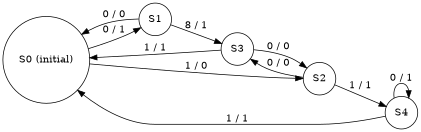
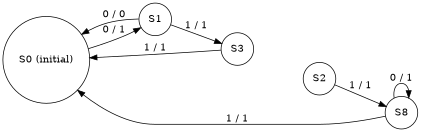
(196, 26) -> (196, 26)
(278, 54) -> none
(192, 72) -> none
(279, 73) -> none
(401, 113) -> (401, 113)
